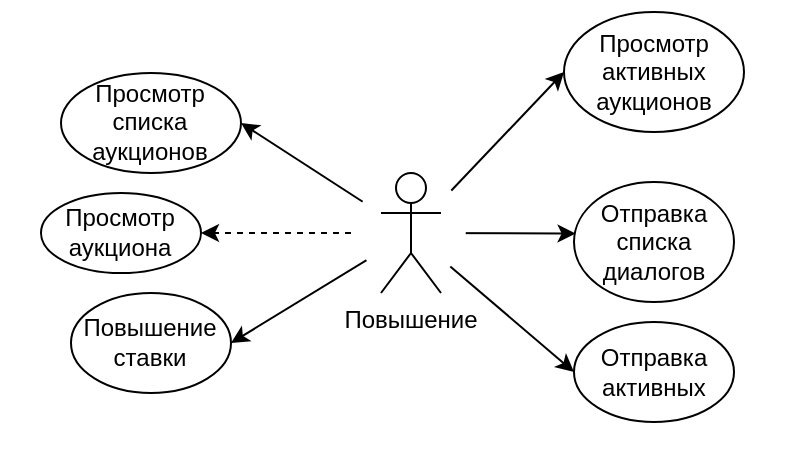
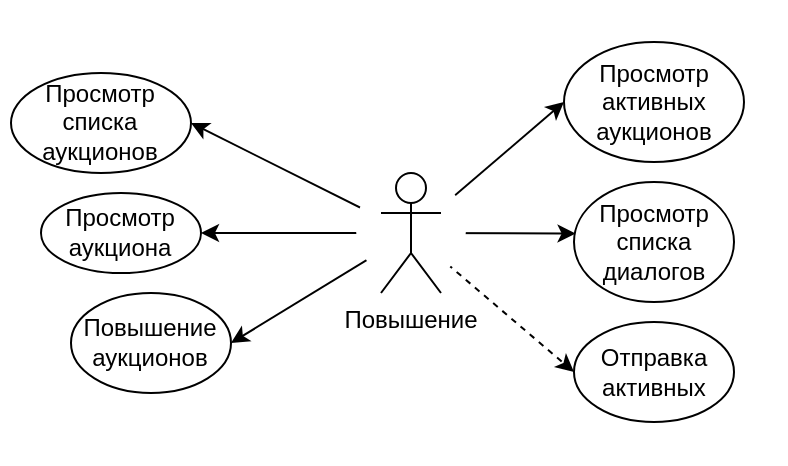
(654, 72) -> (654, 102)
(151, 123) -> (101, 123)
(286, 233) -> (286, 233)
(655, 243) -> (655, 243)
(507, 315) -> (507, 315)
(151, 343) -> (151, 343)
